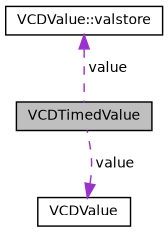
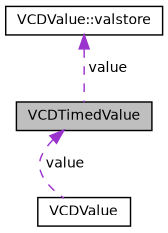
(91, 157) -> (41, 171)
